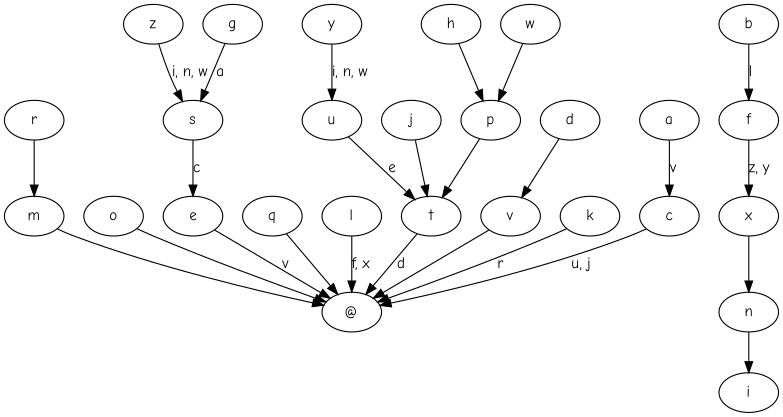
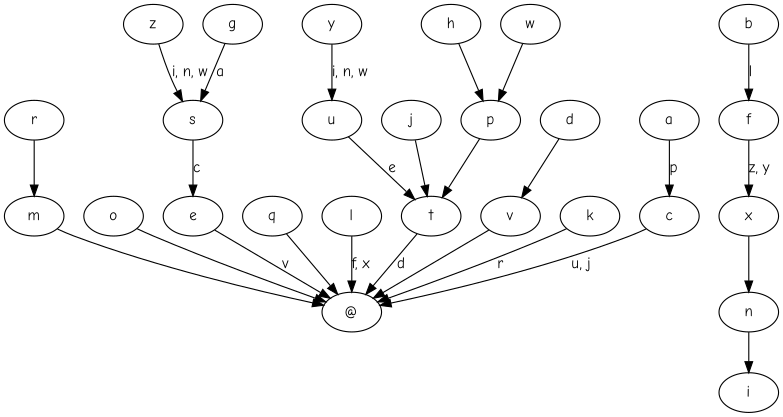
(674, 168) -> (674, 168)
